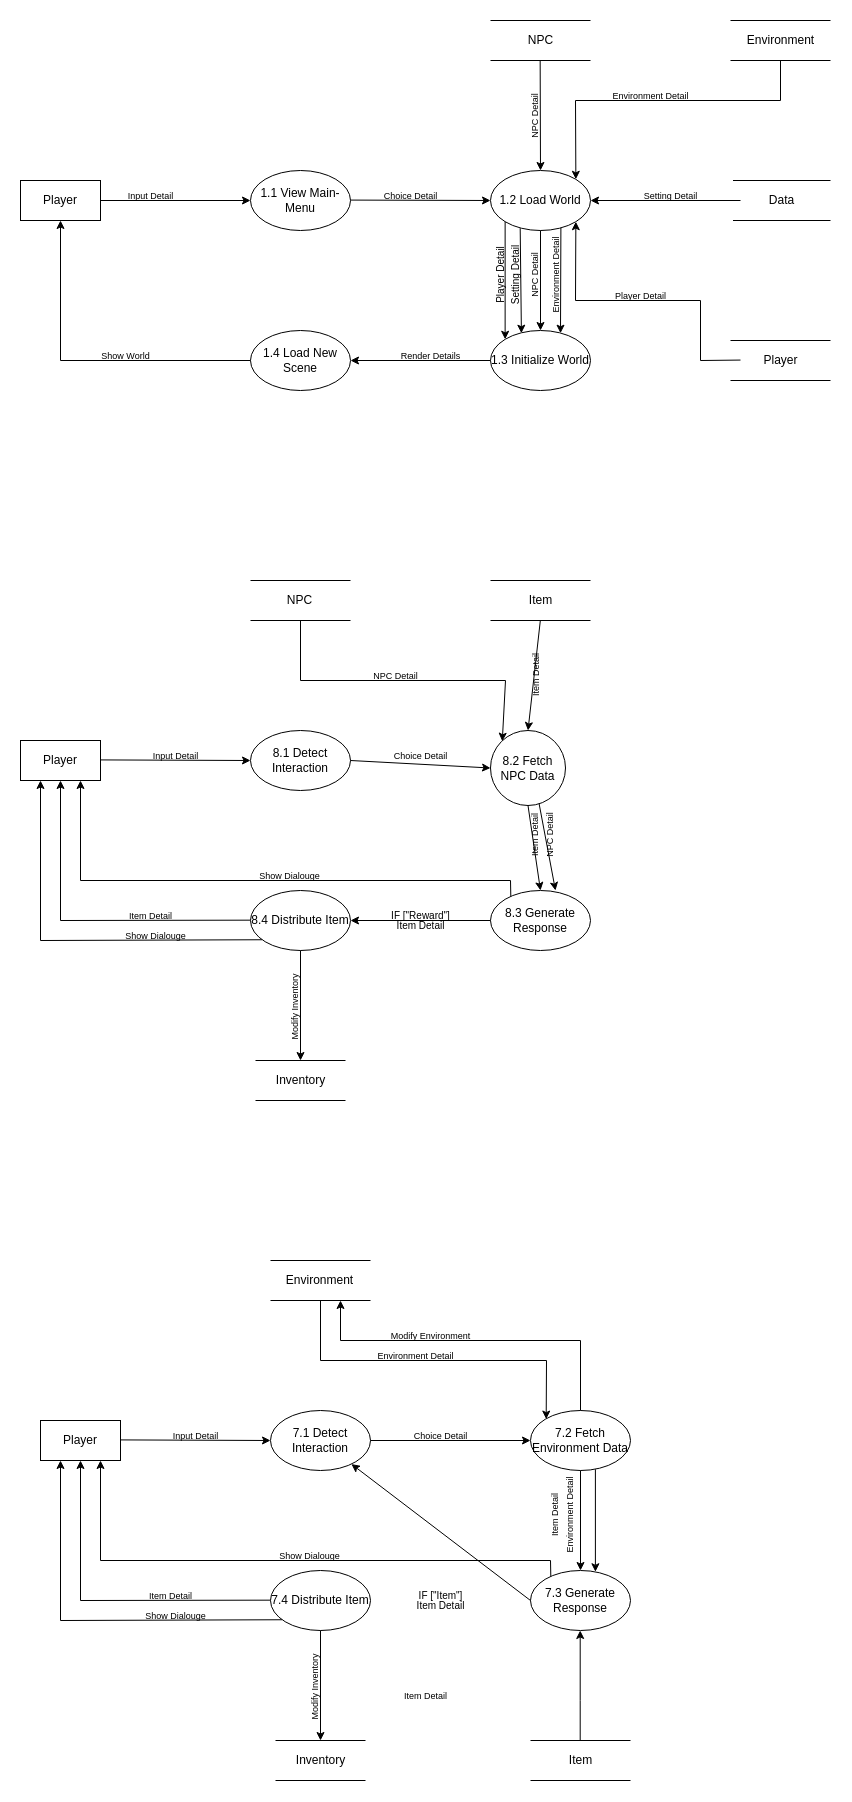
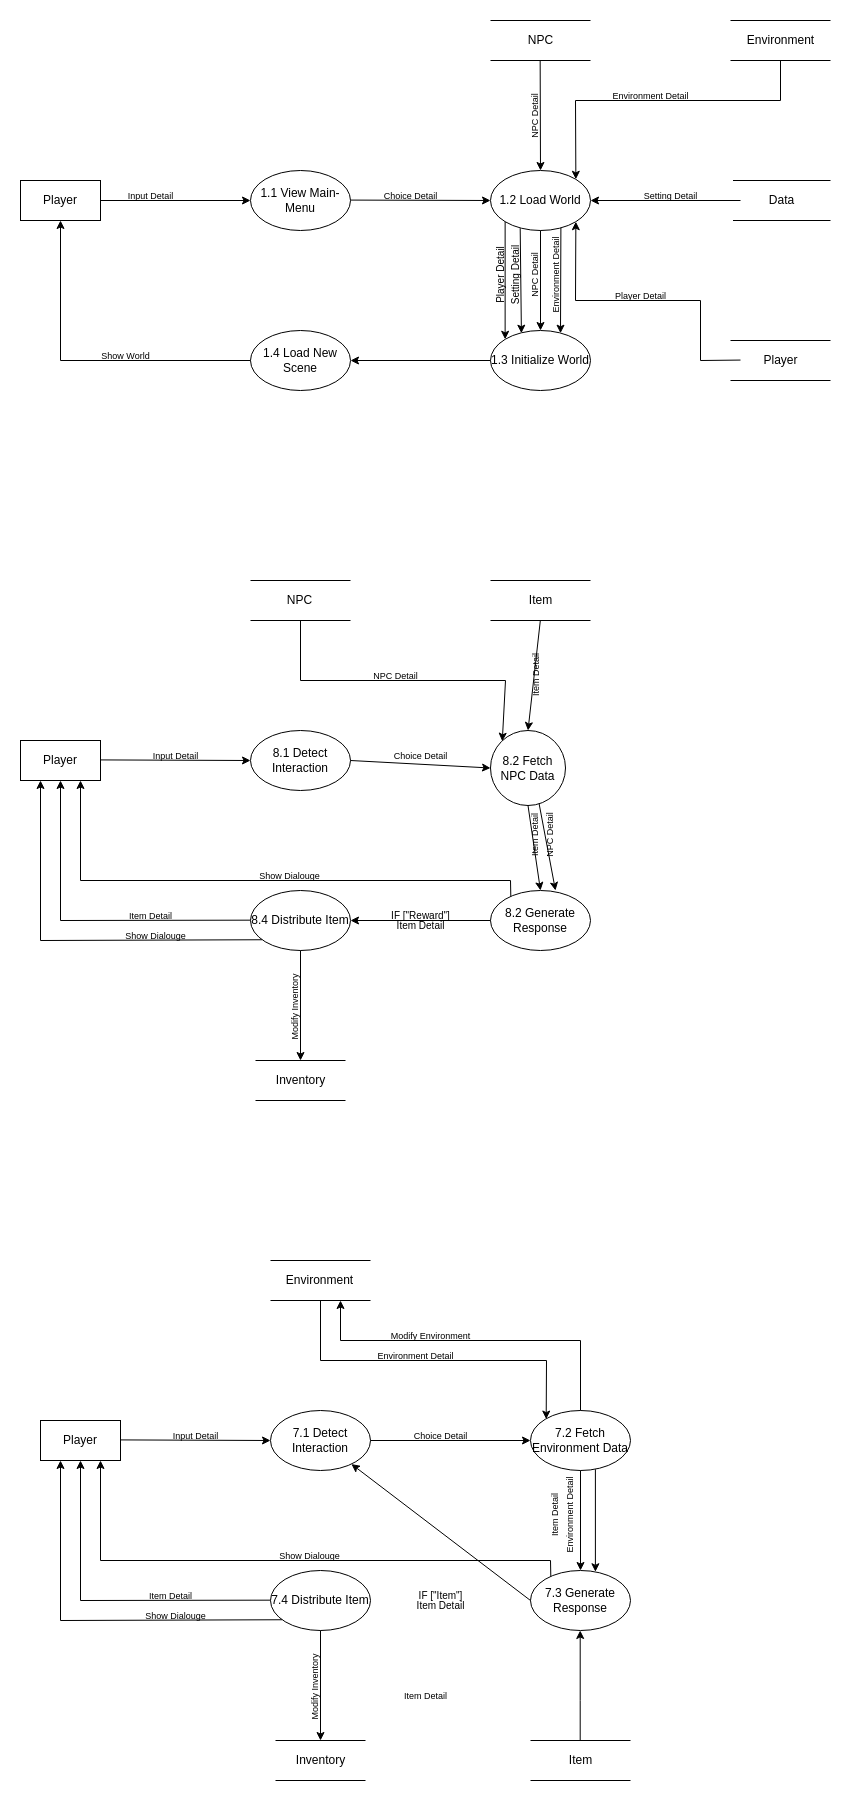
(431, 356) -> none
(541, 921) -> (541, 921)
